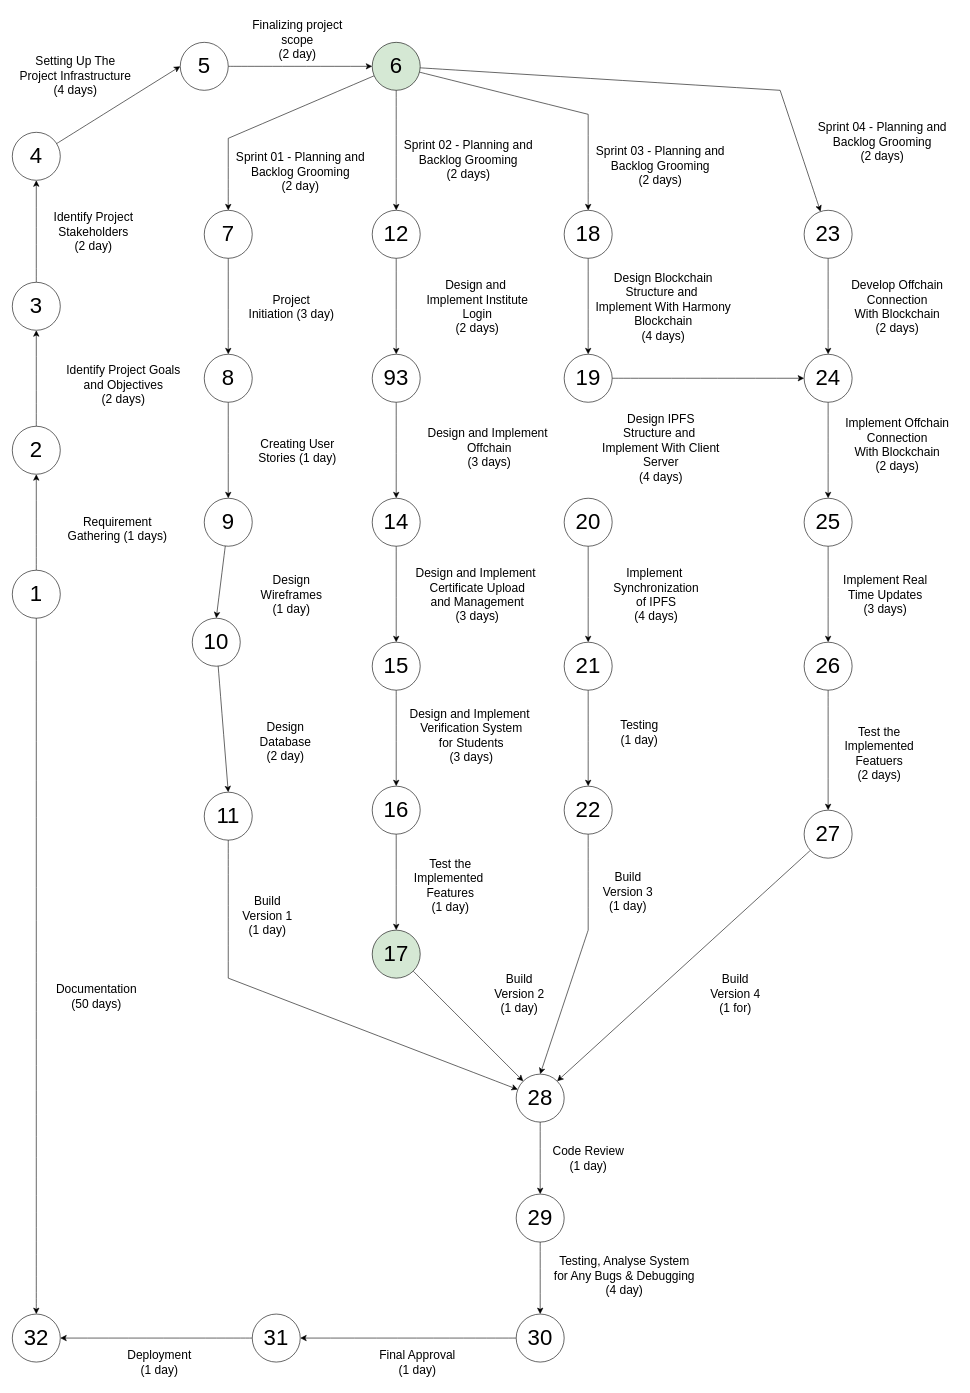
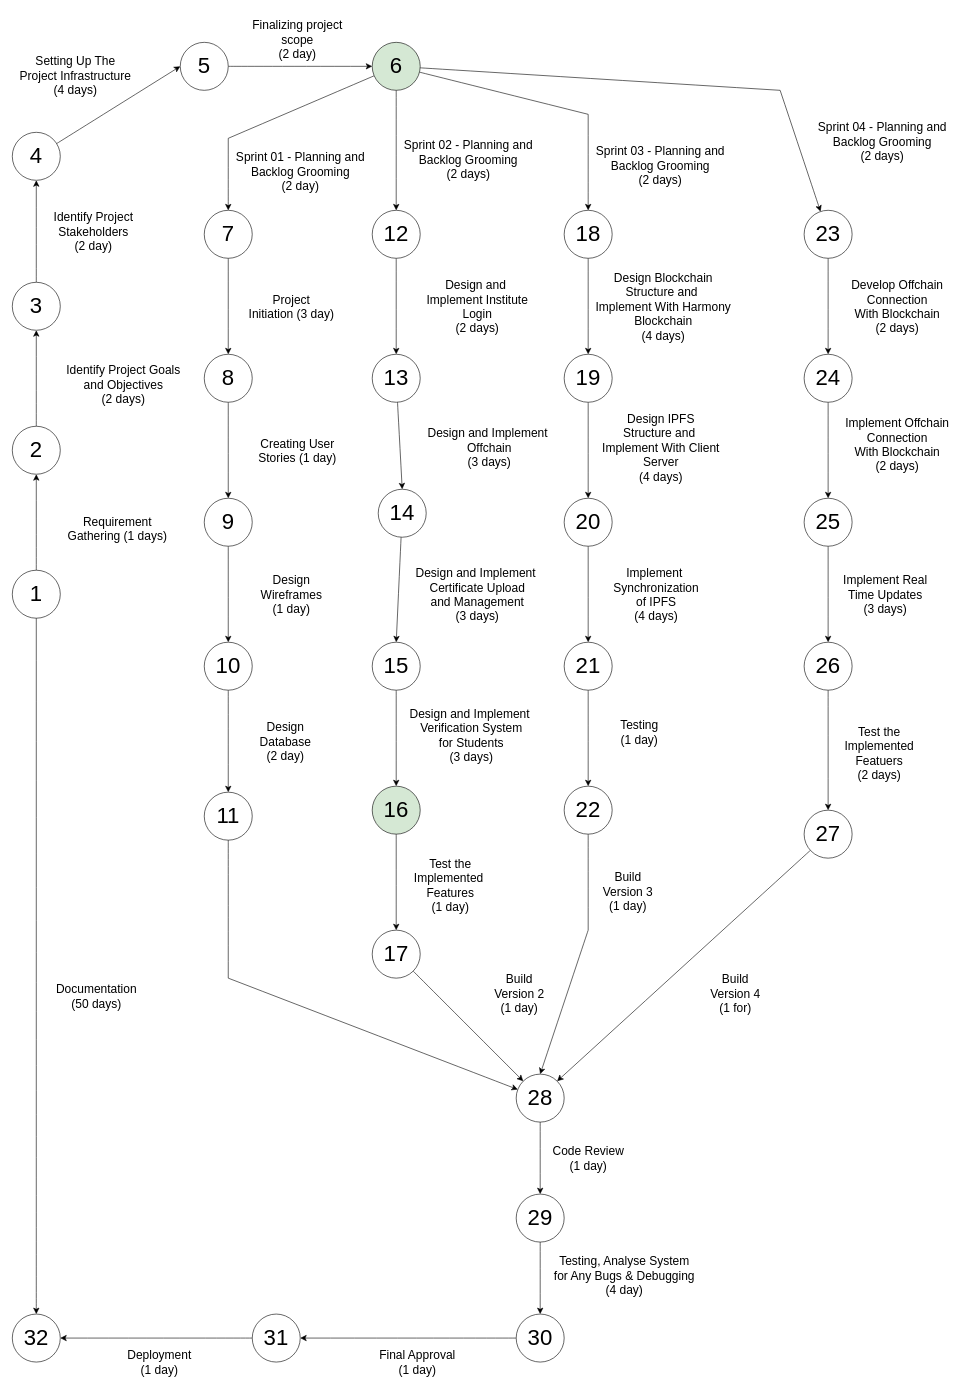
(396, 378) -> (396, 378)
(798, 378) -> (588, 492)
(396, 522) -> (402, 513)
(216, 642) -> (228, 666)
(396, 810) -> (396, 810)
(267, 915) -> none
(396, 954) -> (396, 954)
